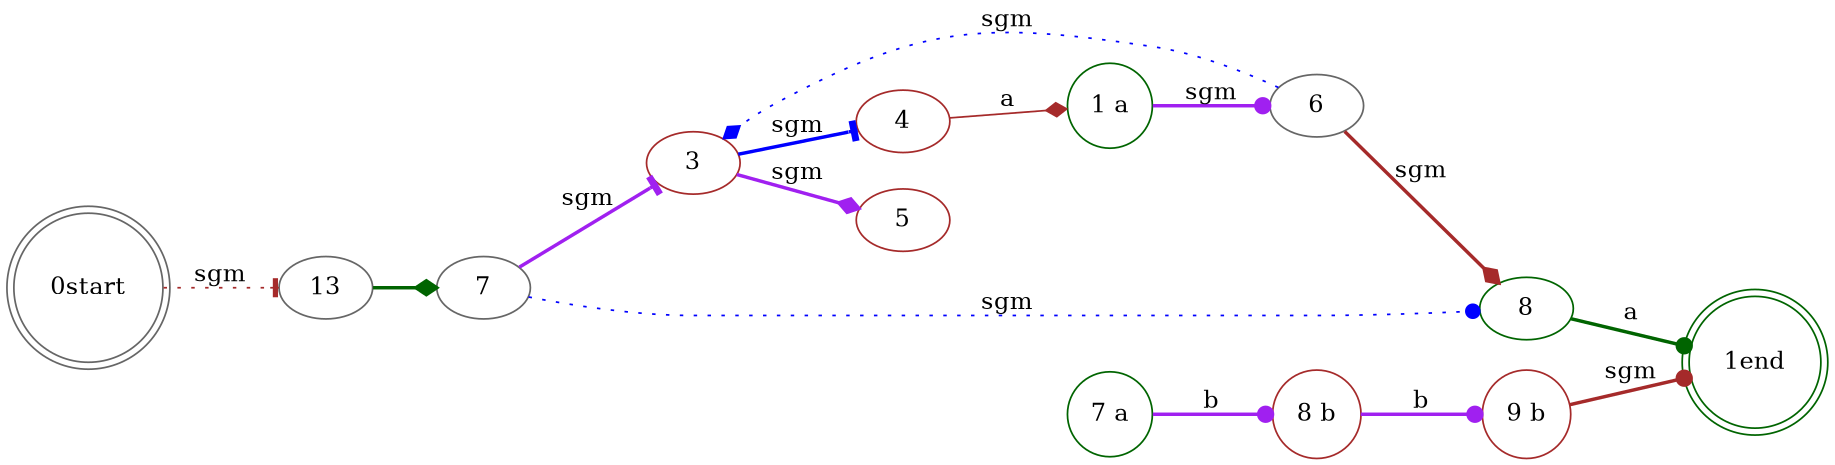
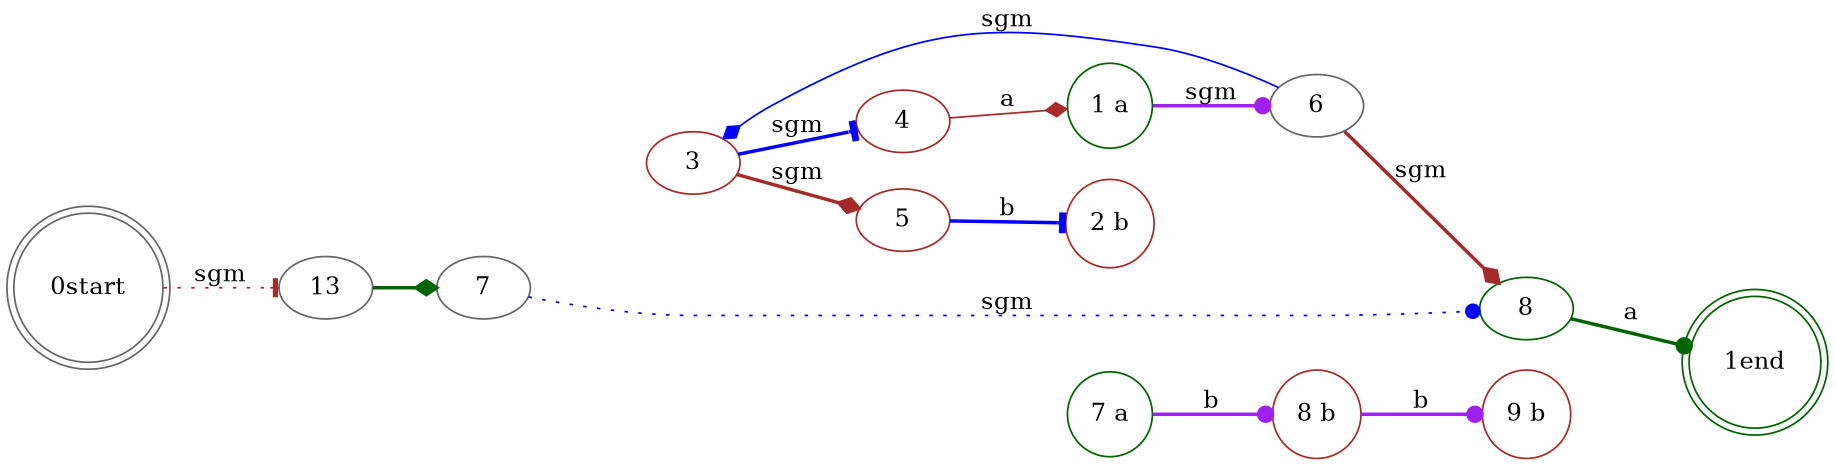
(1003, 33) -> (1003, 33)
(788, 189) -> (788, 189)
none -> (1110, 224)
(585, 228) -> none
(1624, 392) -> none
